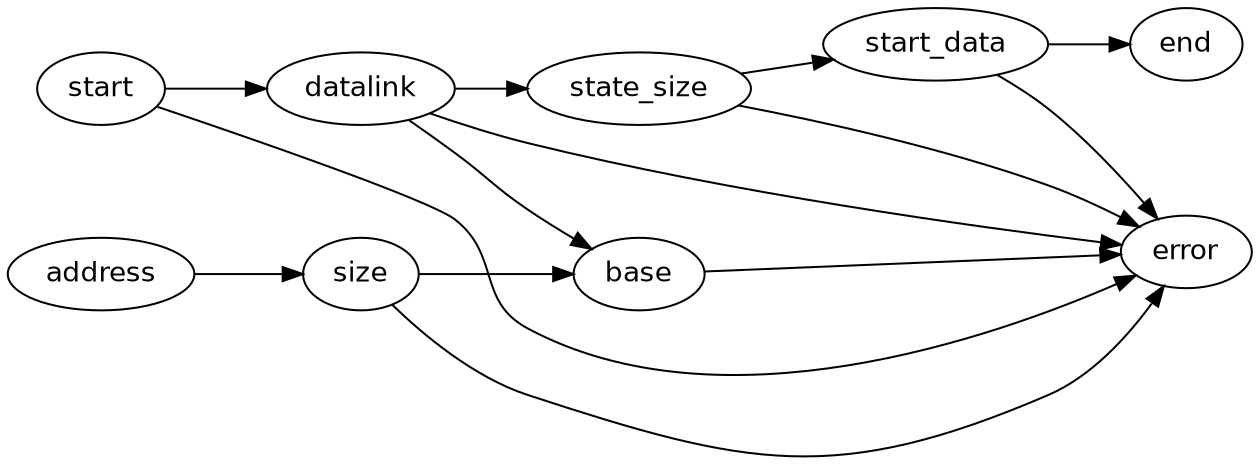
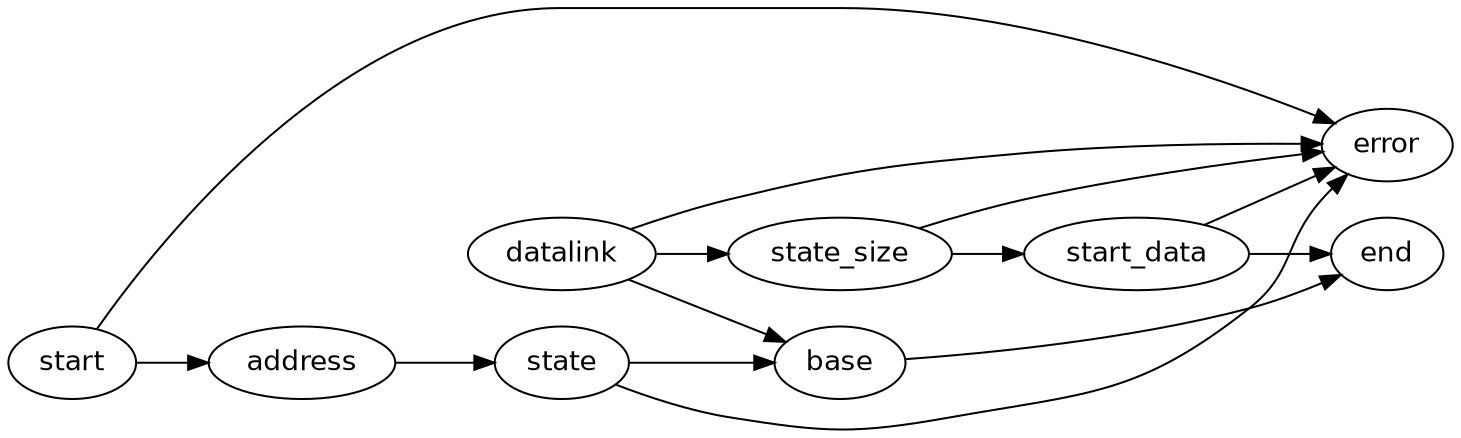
(205, 89) -> (162, 363)
(902, 263) -> (1117, 335)
(361, 274) -> (562, 363)
